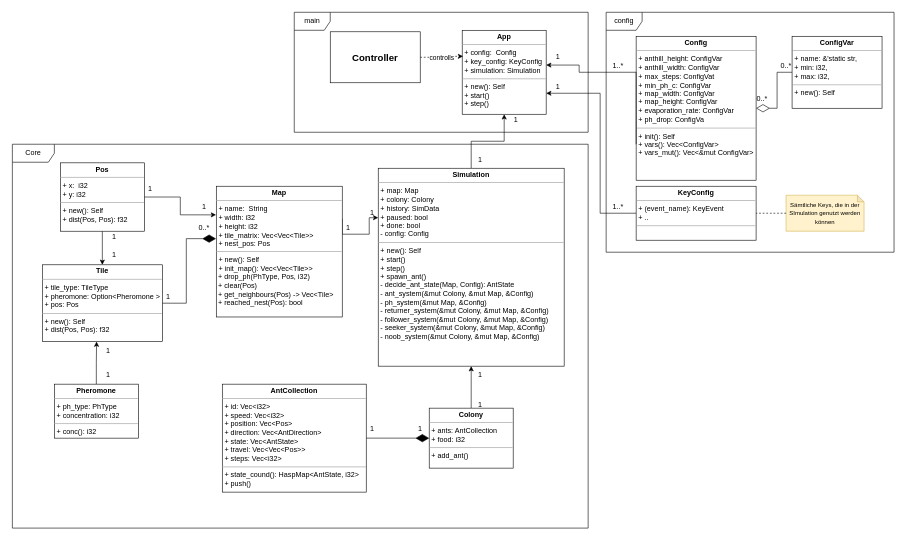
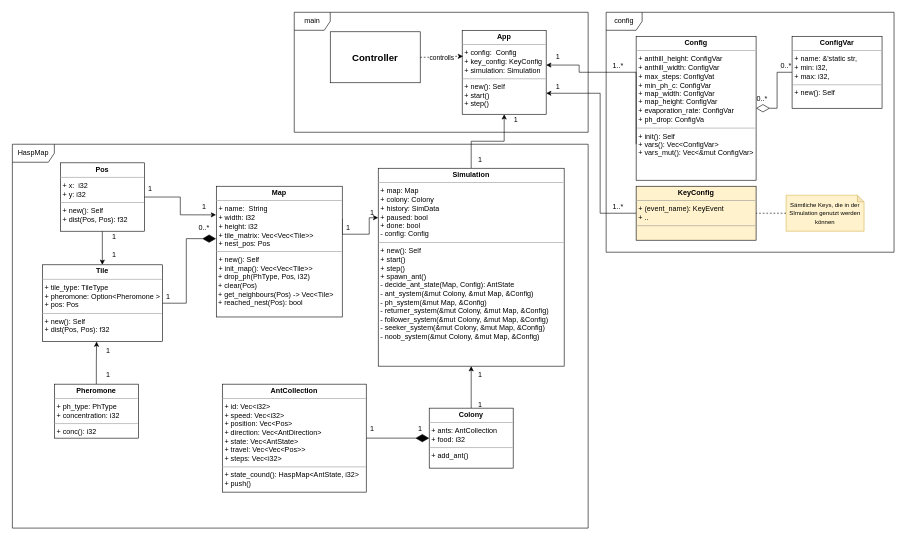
(33, 153) -> (33, 153)
(696, 213) -> (696, 213)
